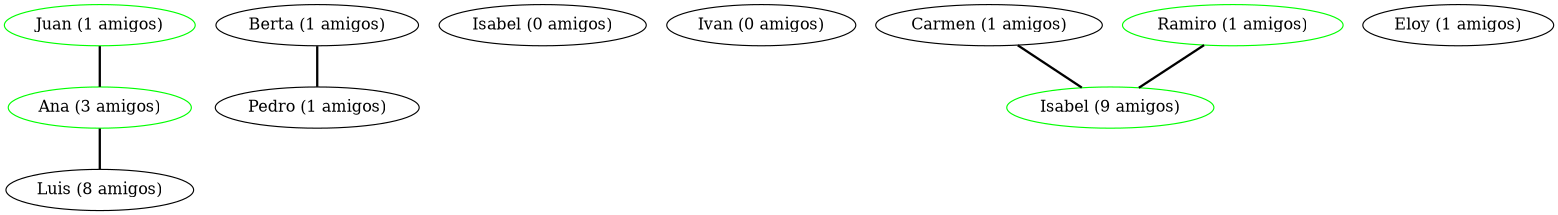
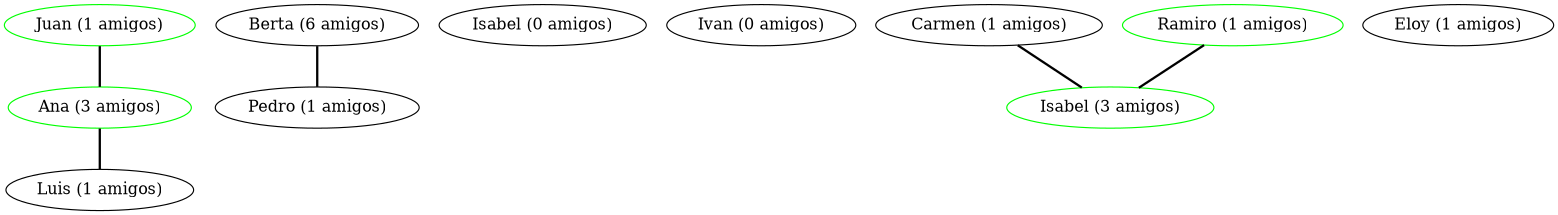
(317, 25) -> (317, 25)
(1110, 108) -> (1110, 108)
(100, 190) -> (100, 190)
